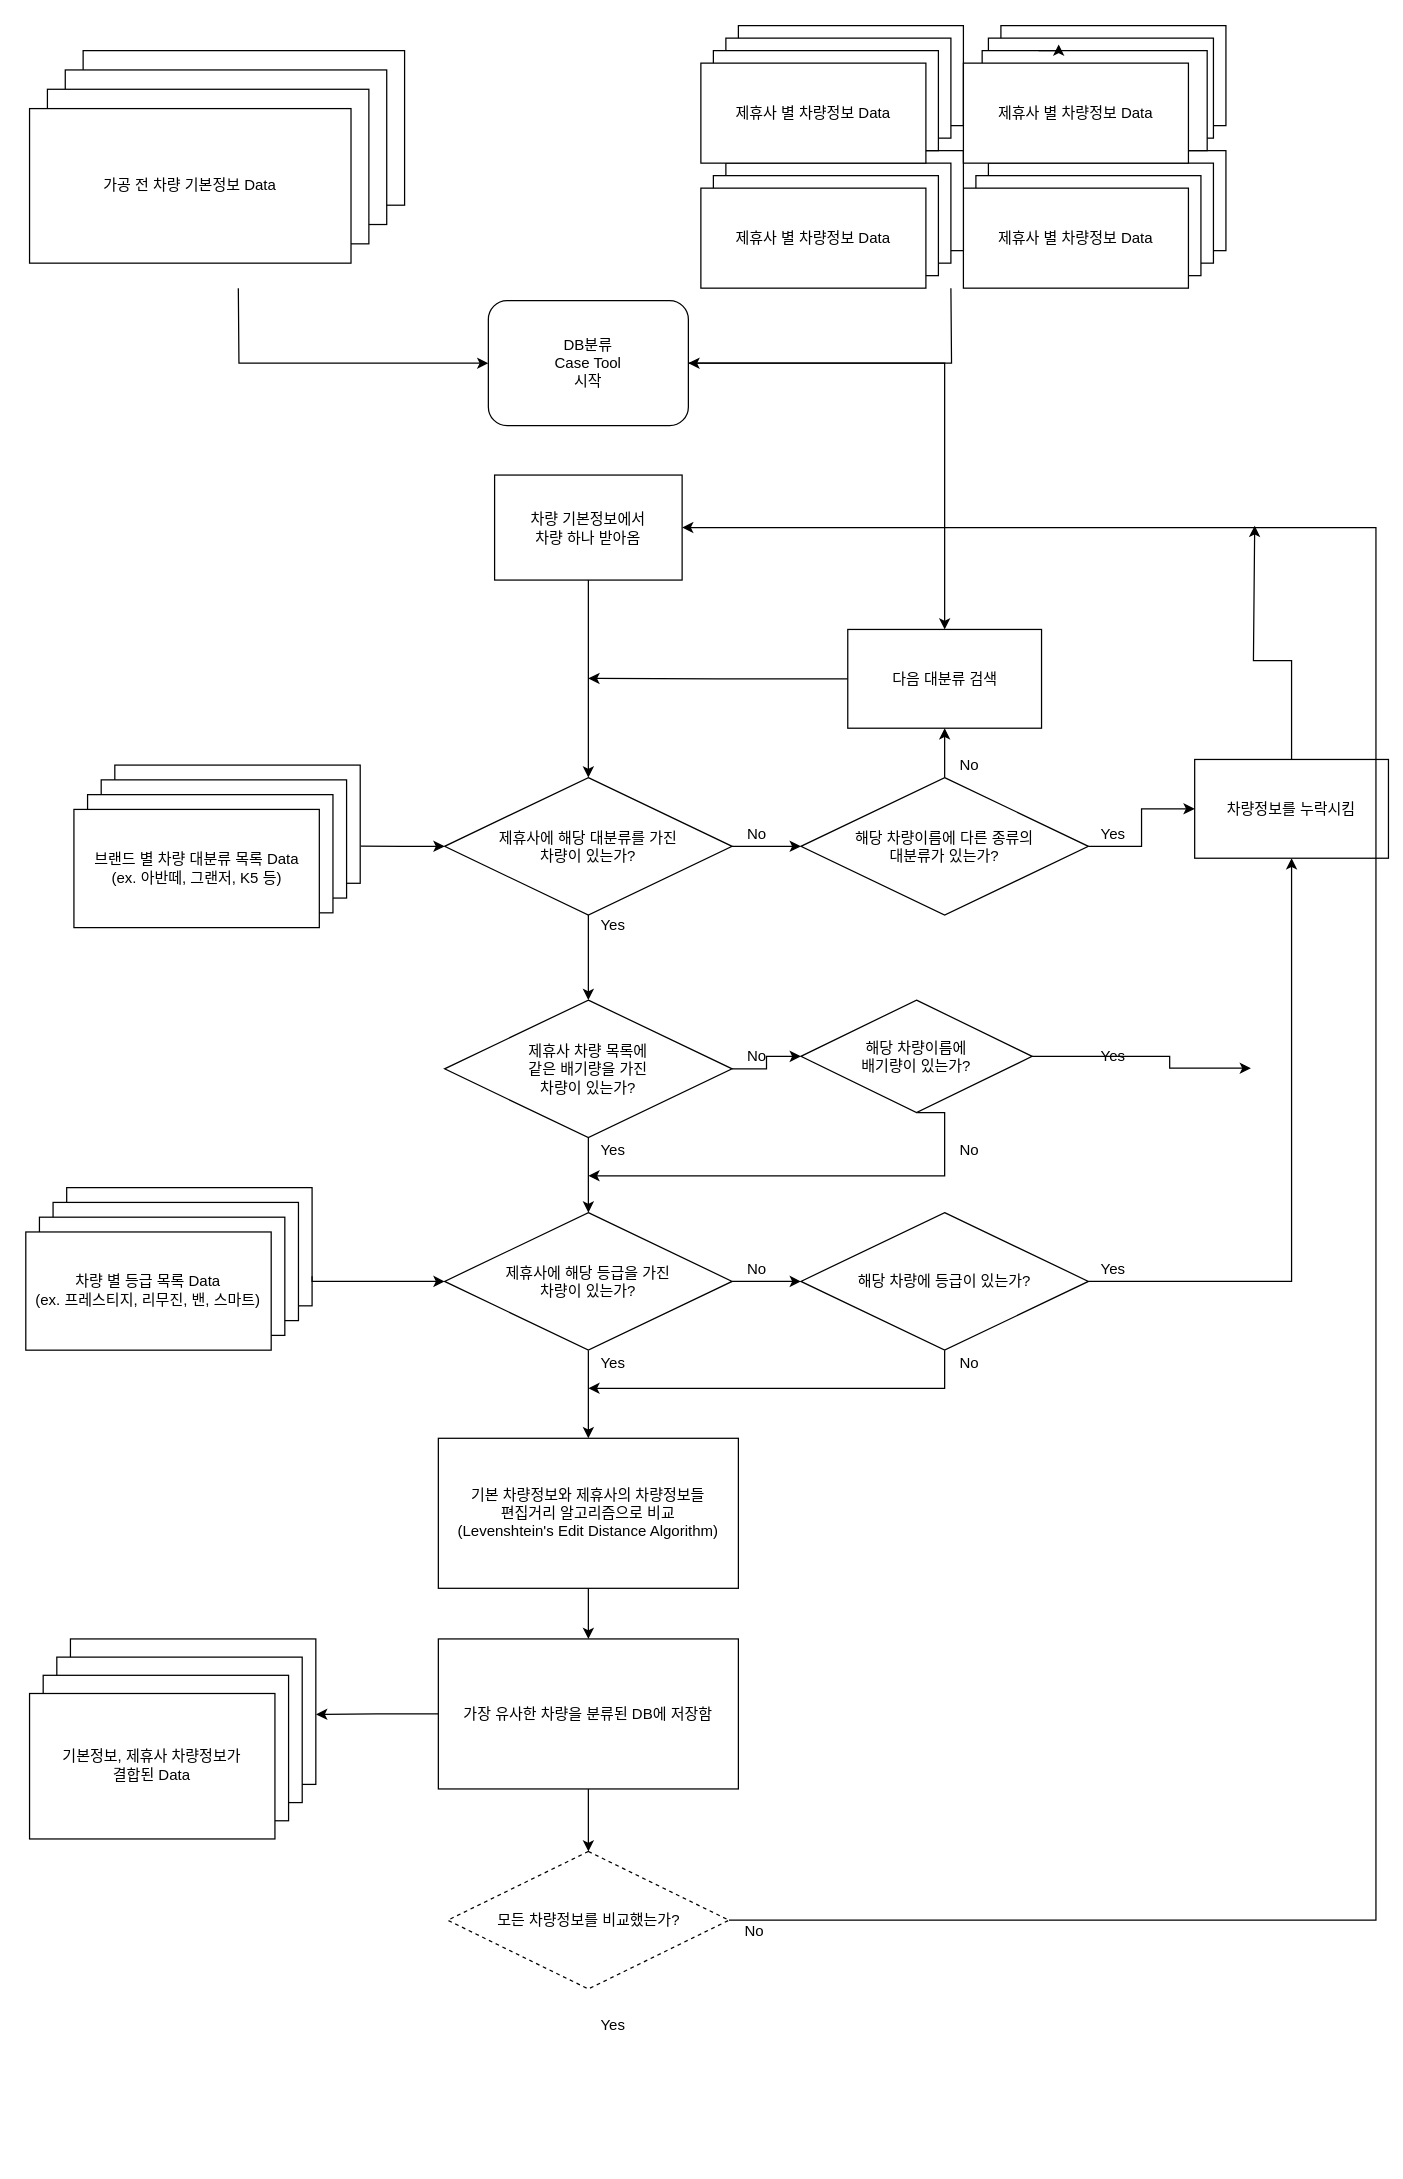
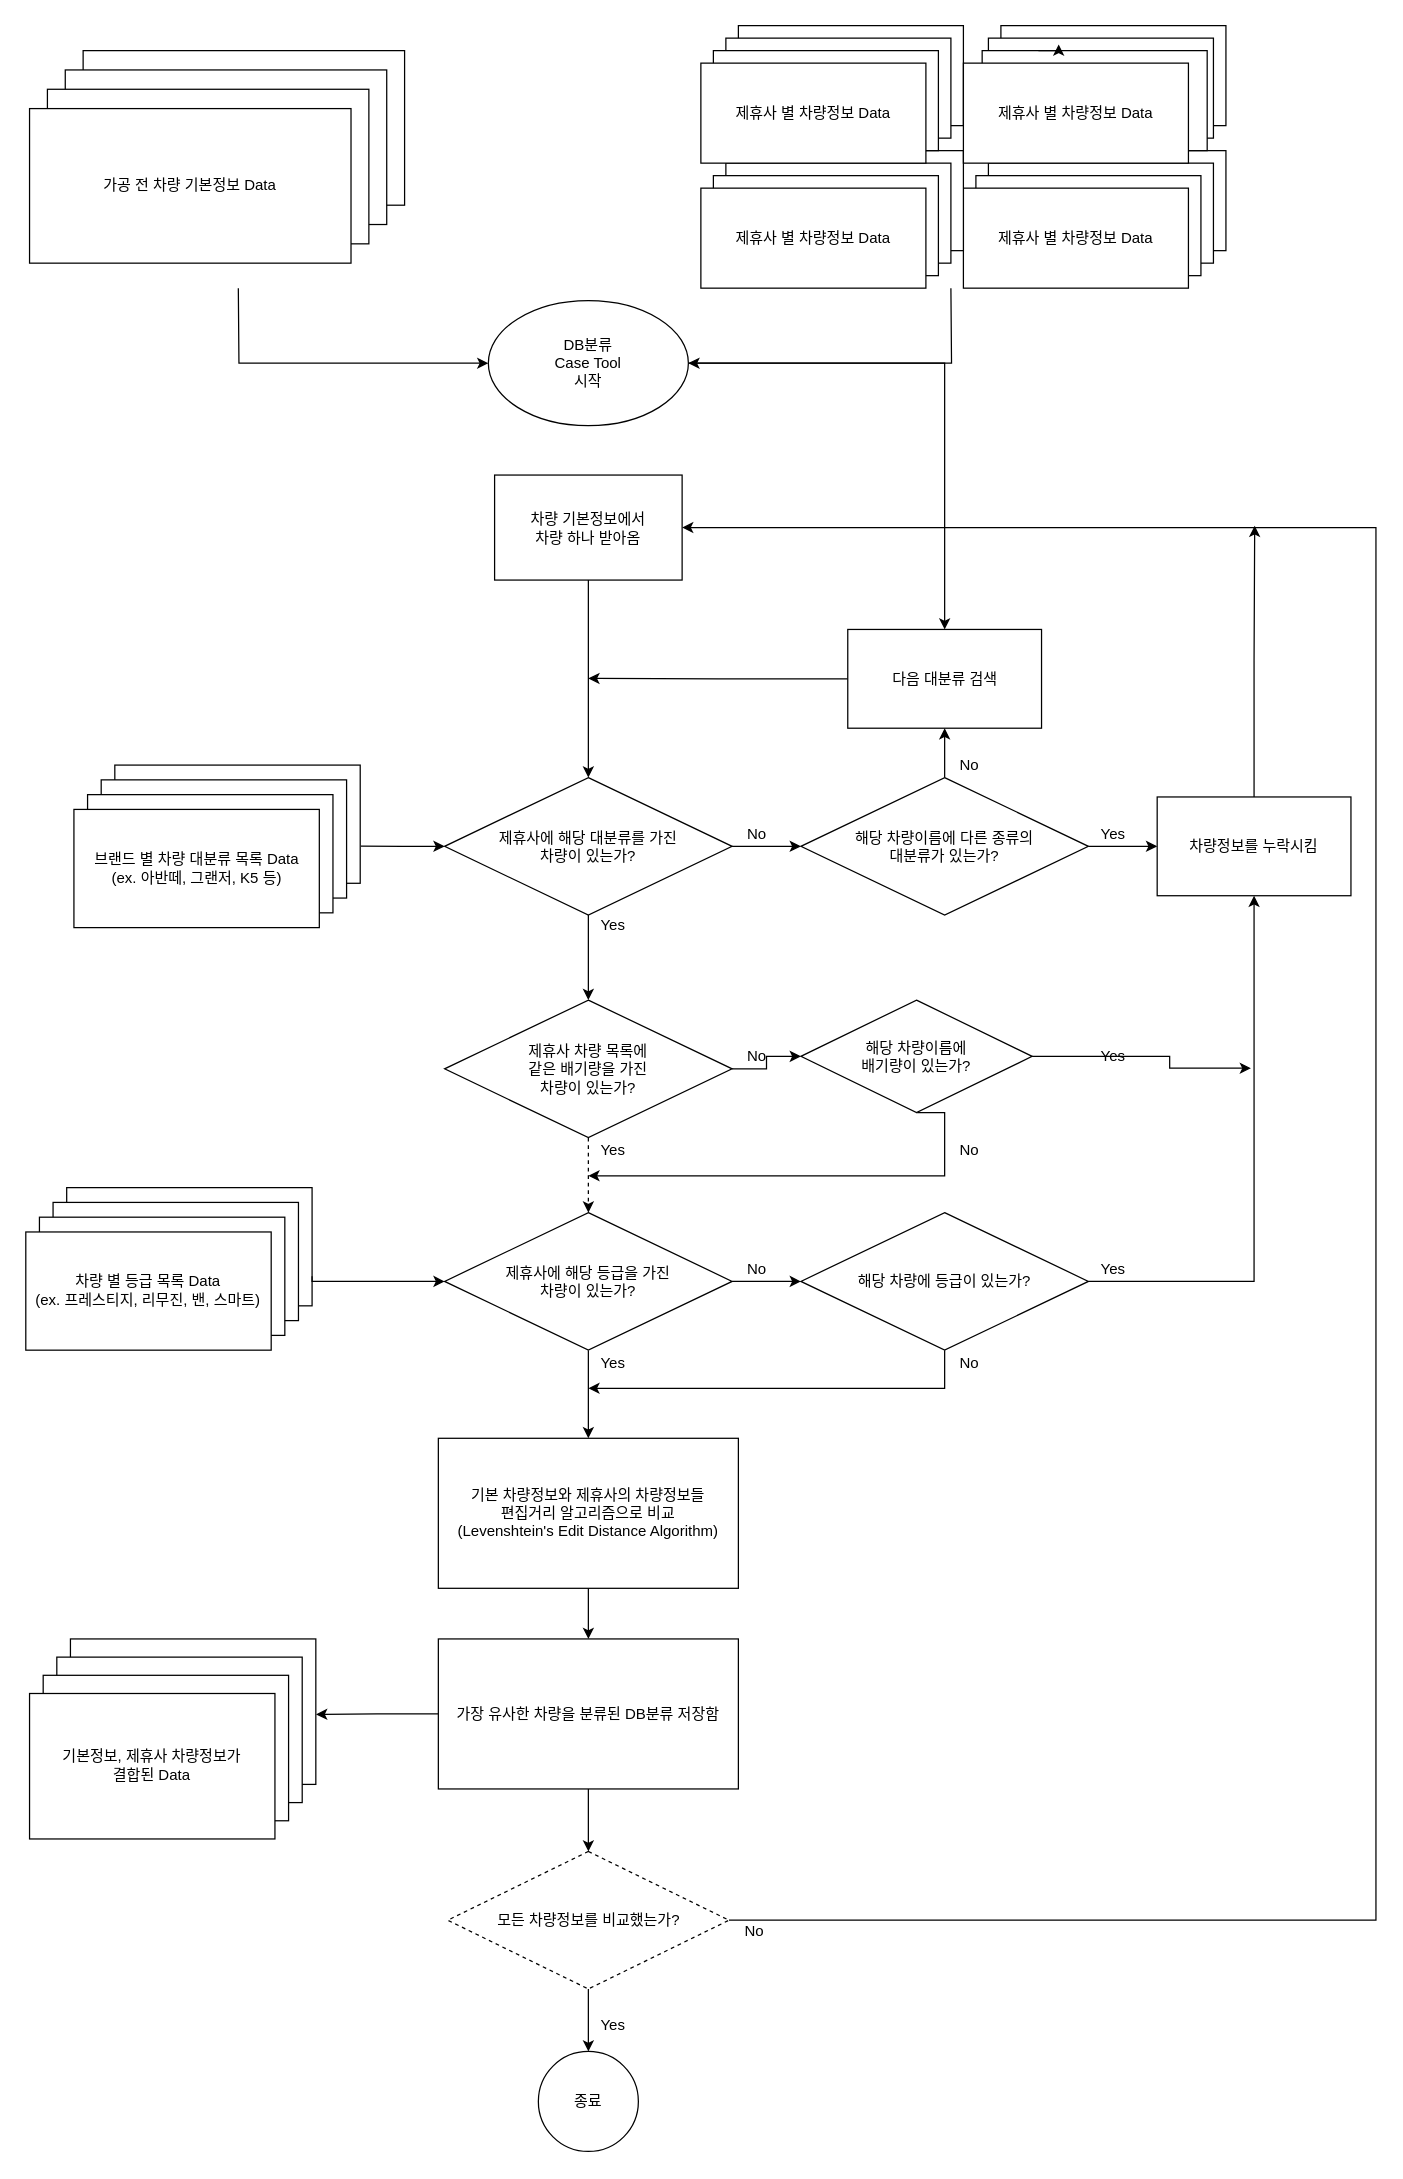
(588, 363) -> (588, 363)
(1291, 809) -> (1254, 846)
(588, 1172) -> (588, 1172)
(588, 1714) -> (588, 1714)
none -> (588, 2016)
none -> (588, 2101)
